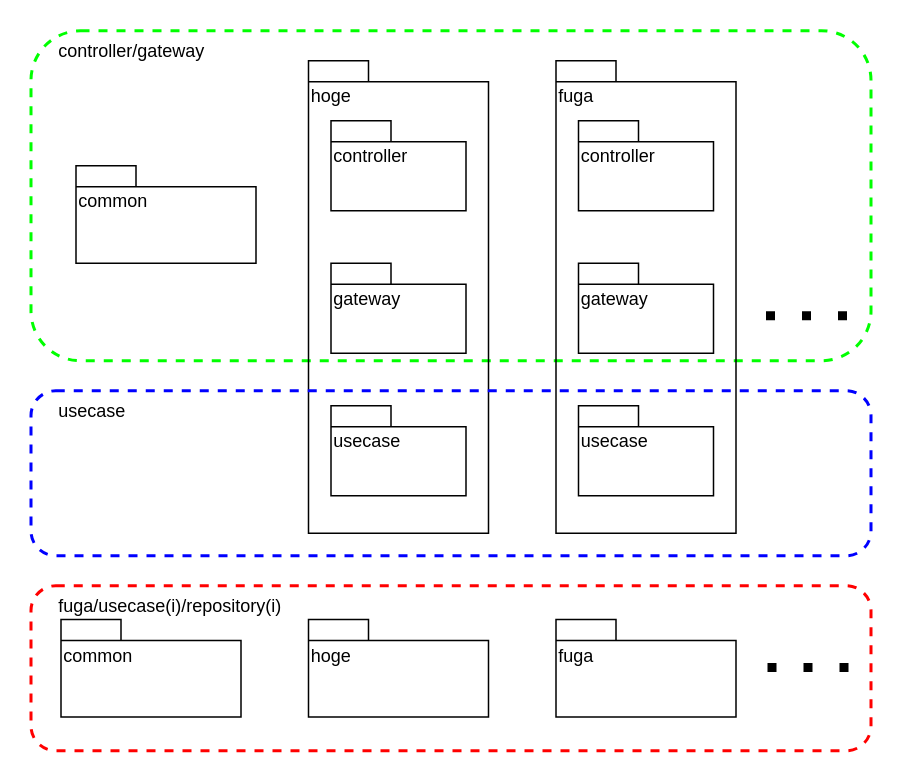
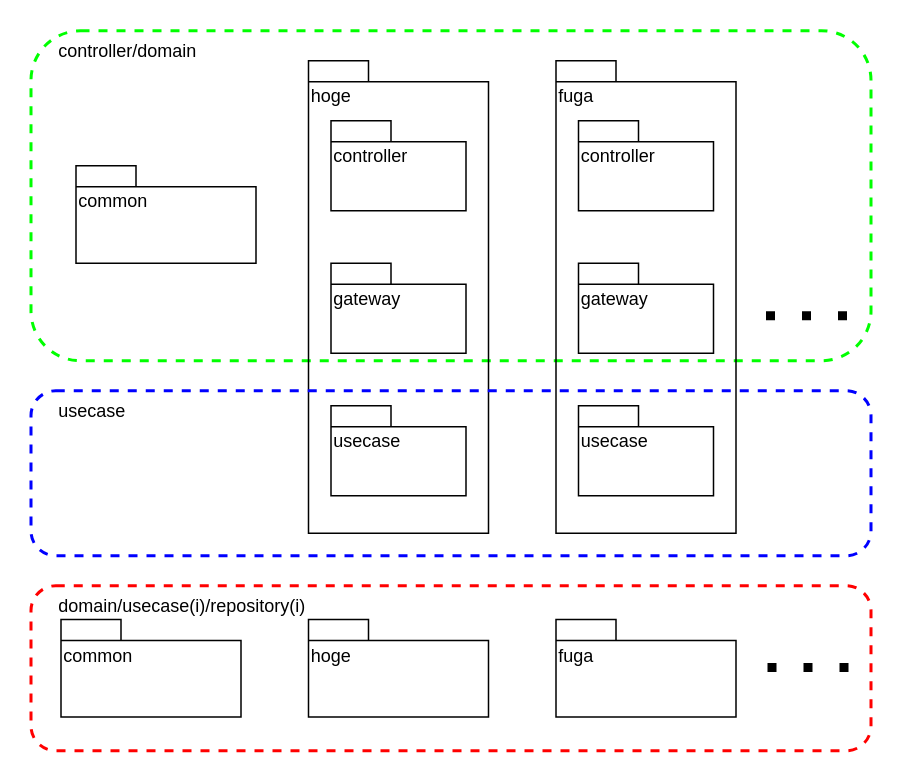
(120, 52) -> (112, 52)
(173, 607) -> (181, 607)
